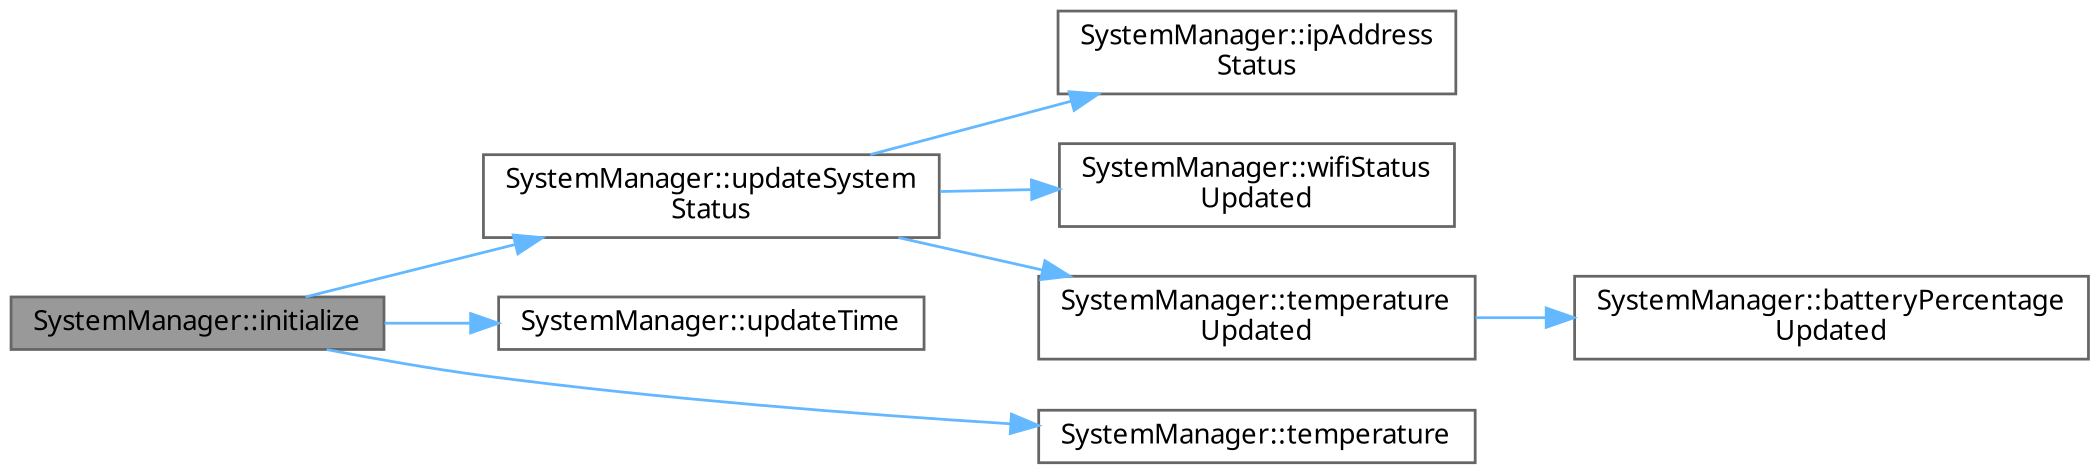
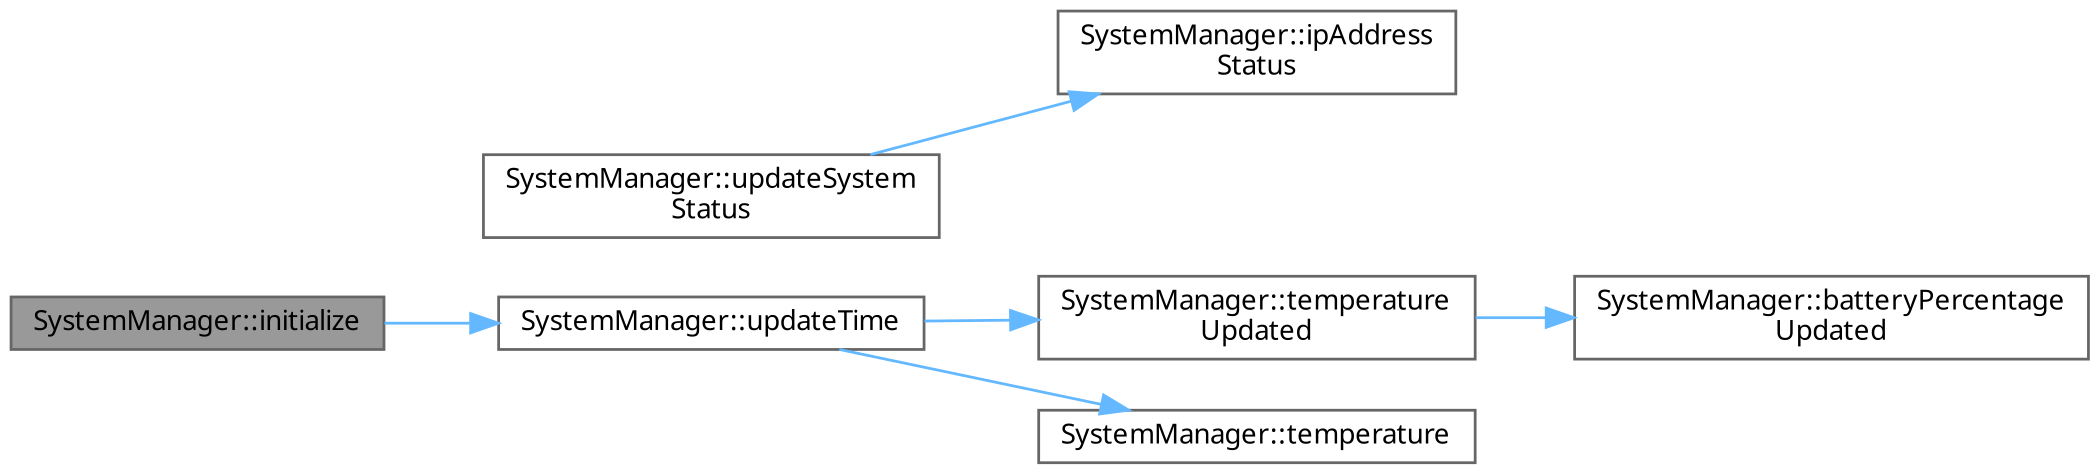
(1257, 185) -> none
(970, 254) -> (967, 321)
(411, 271) -> none
(668, 397) -> (970, 377)
